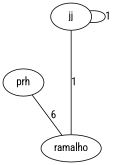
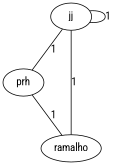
none -> (47, 50)
(53, 115) -> (53, 115)
